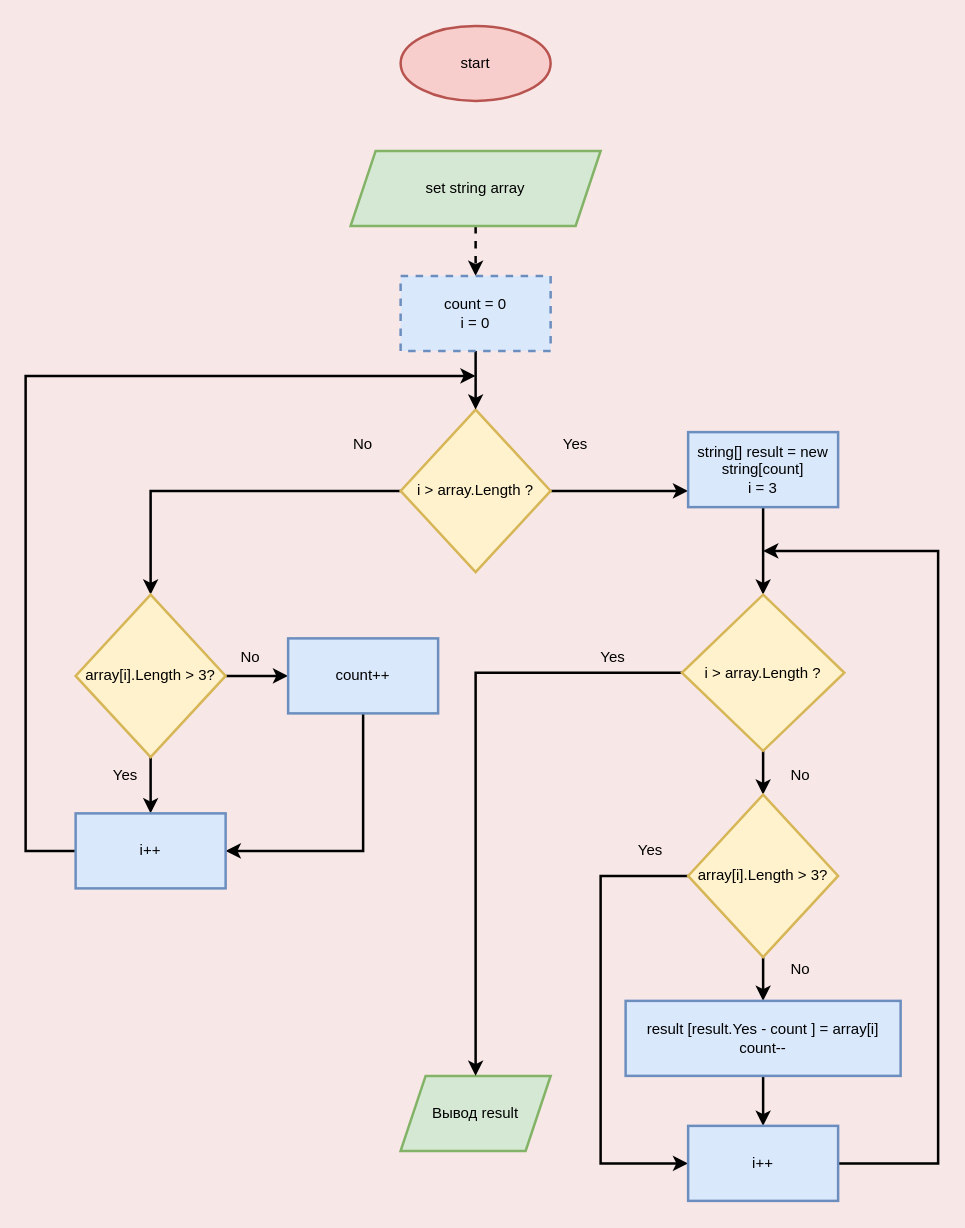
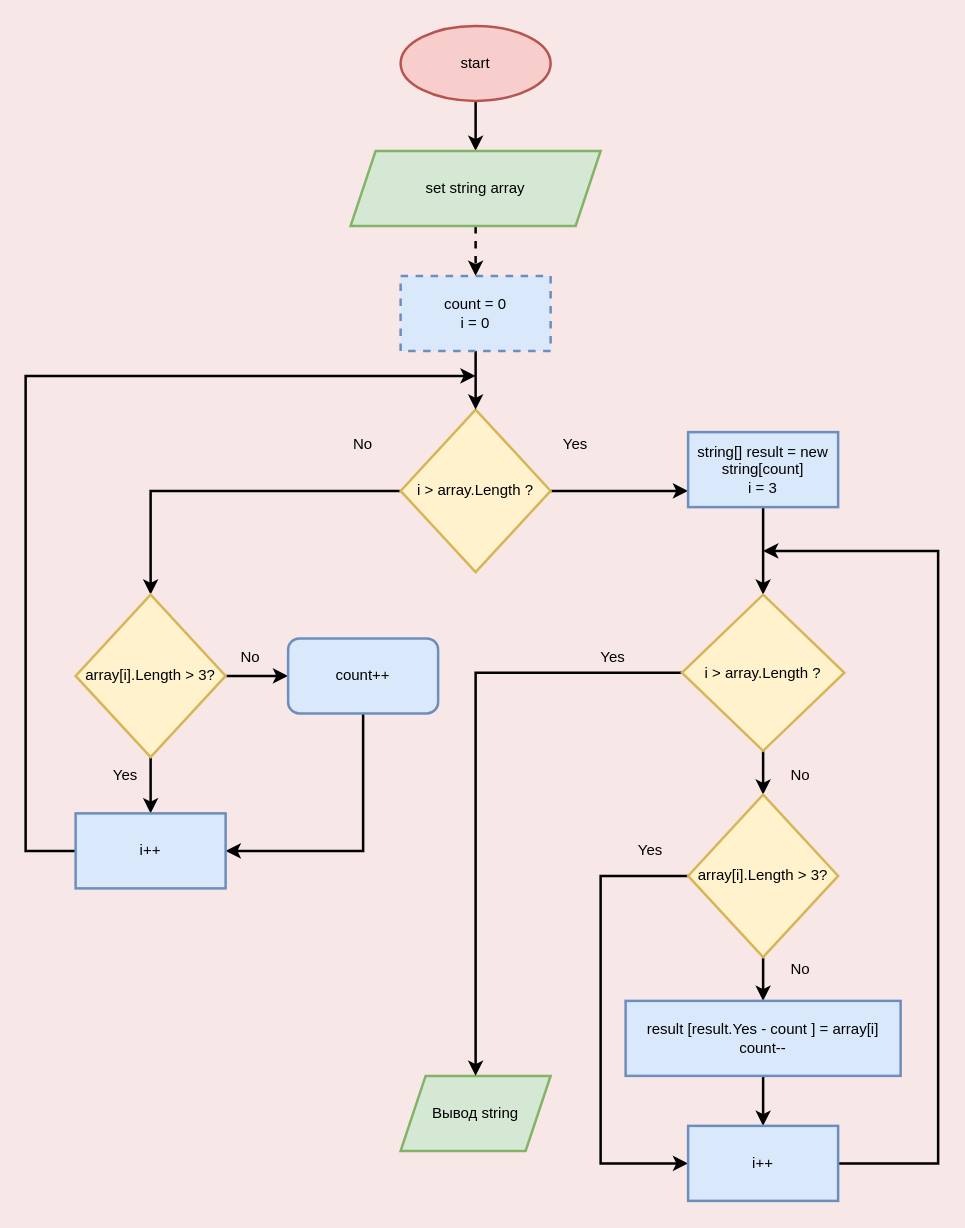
none -> (476, 120)
(363, 676) -> (363, 676)
(476, 1113) -> (476, 1113)
